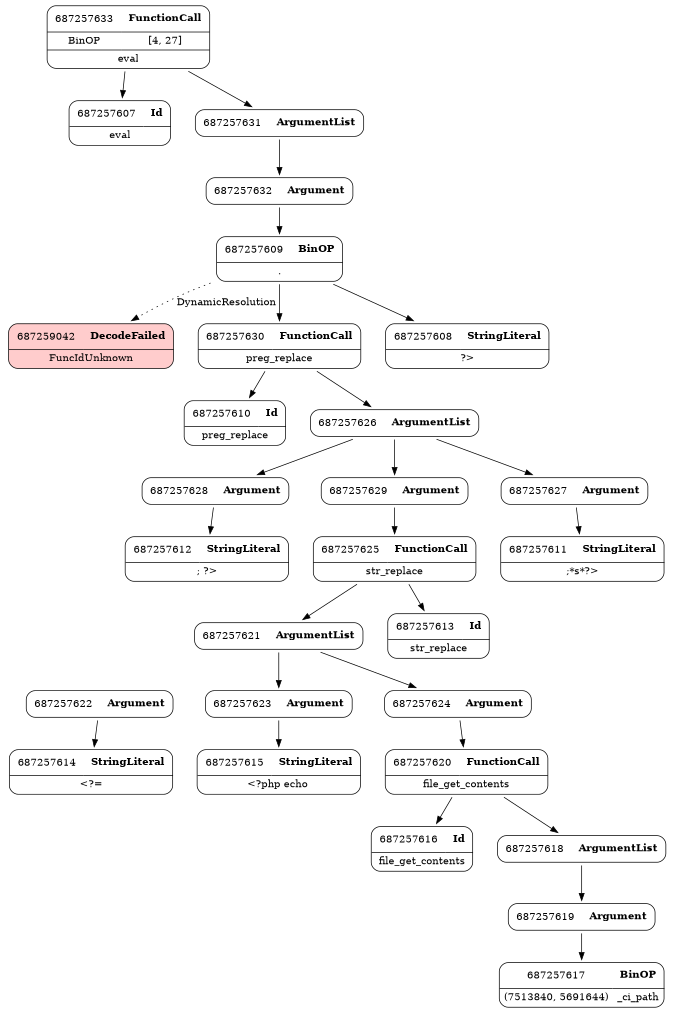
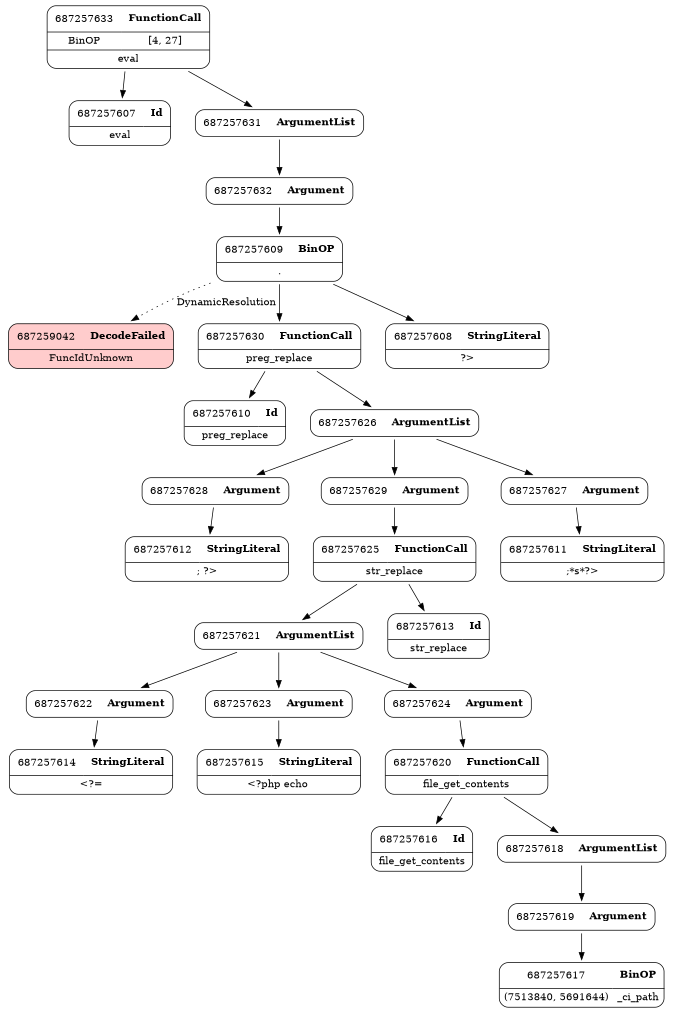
none -> (193, 669)
